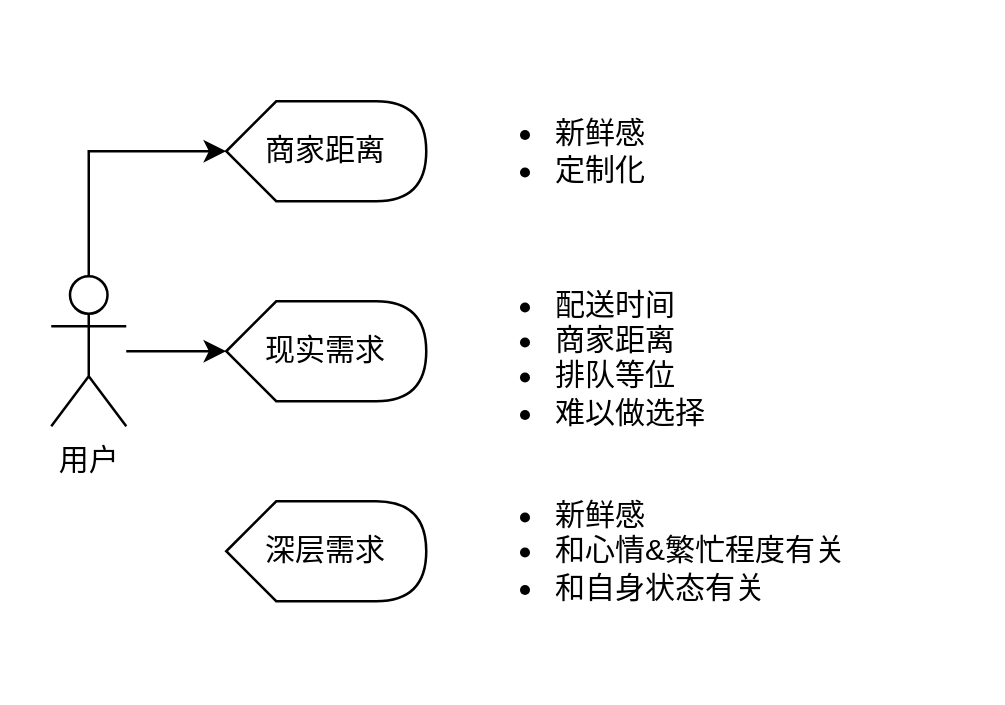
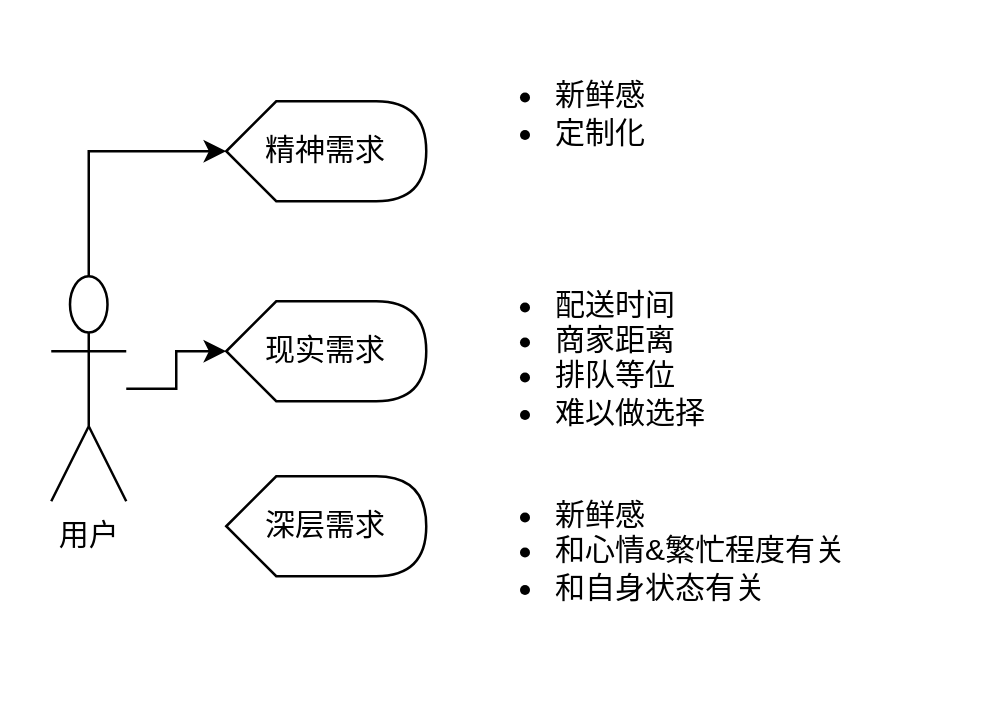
(326, 151) -> (326, 151)
(576, 151) -> (576, 114)
(89, 351) -> (89, 389)
(326, 551) -> (326, 526)
